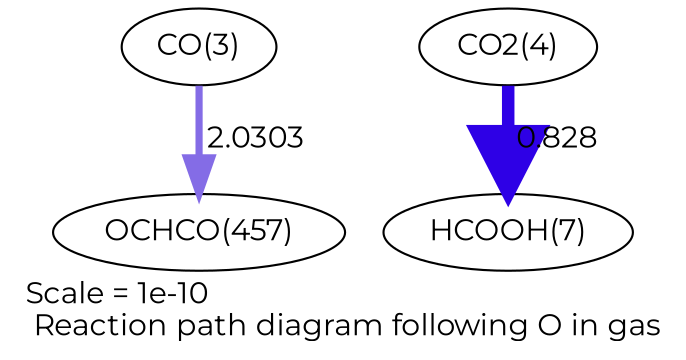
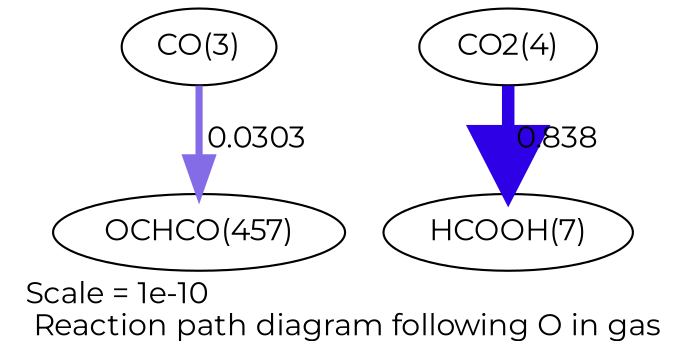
(252, 140) -> (253, 140)
(554, 140) -> (554, 140)
